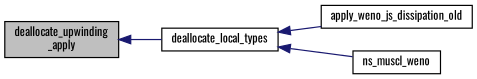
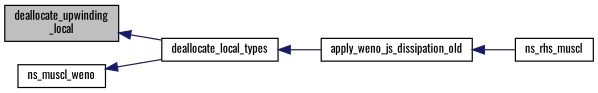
(62, 40) -> (62, 23)
none -> (554, 50)
(322, 53) -> (140, 63)
